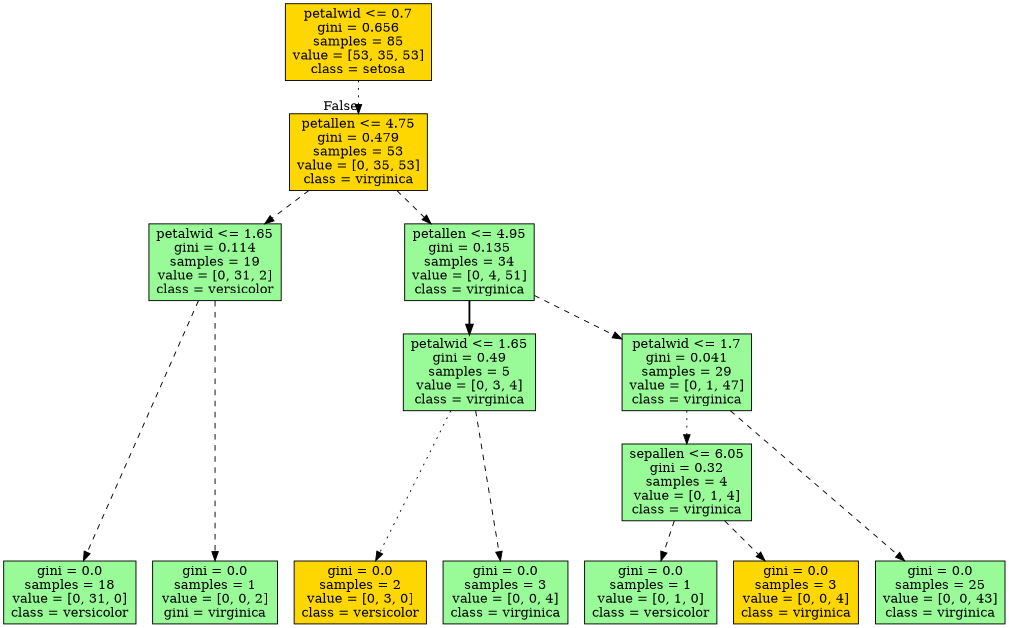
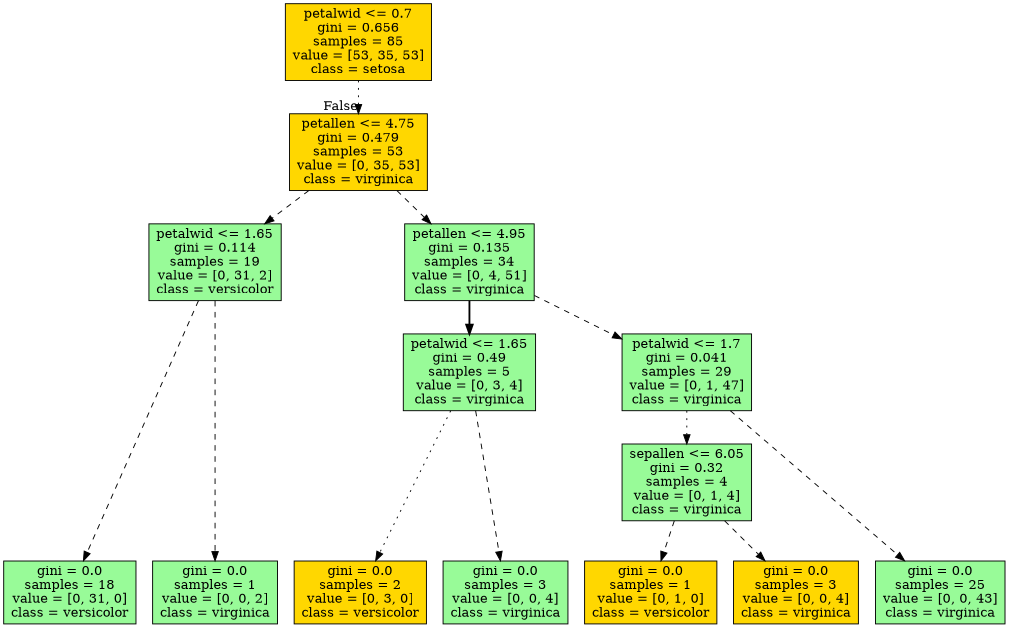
(215, 592) -> (215, 592)
(651, 592) -> (651, 592)
